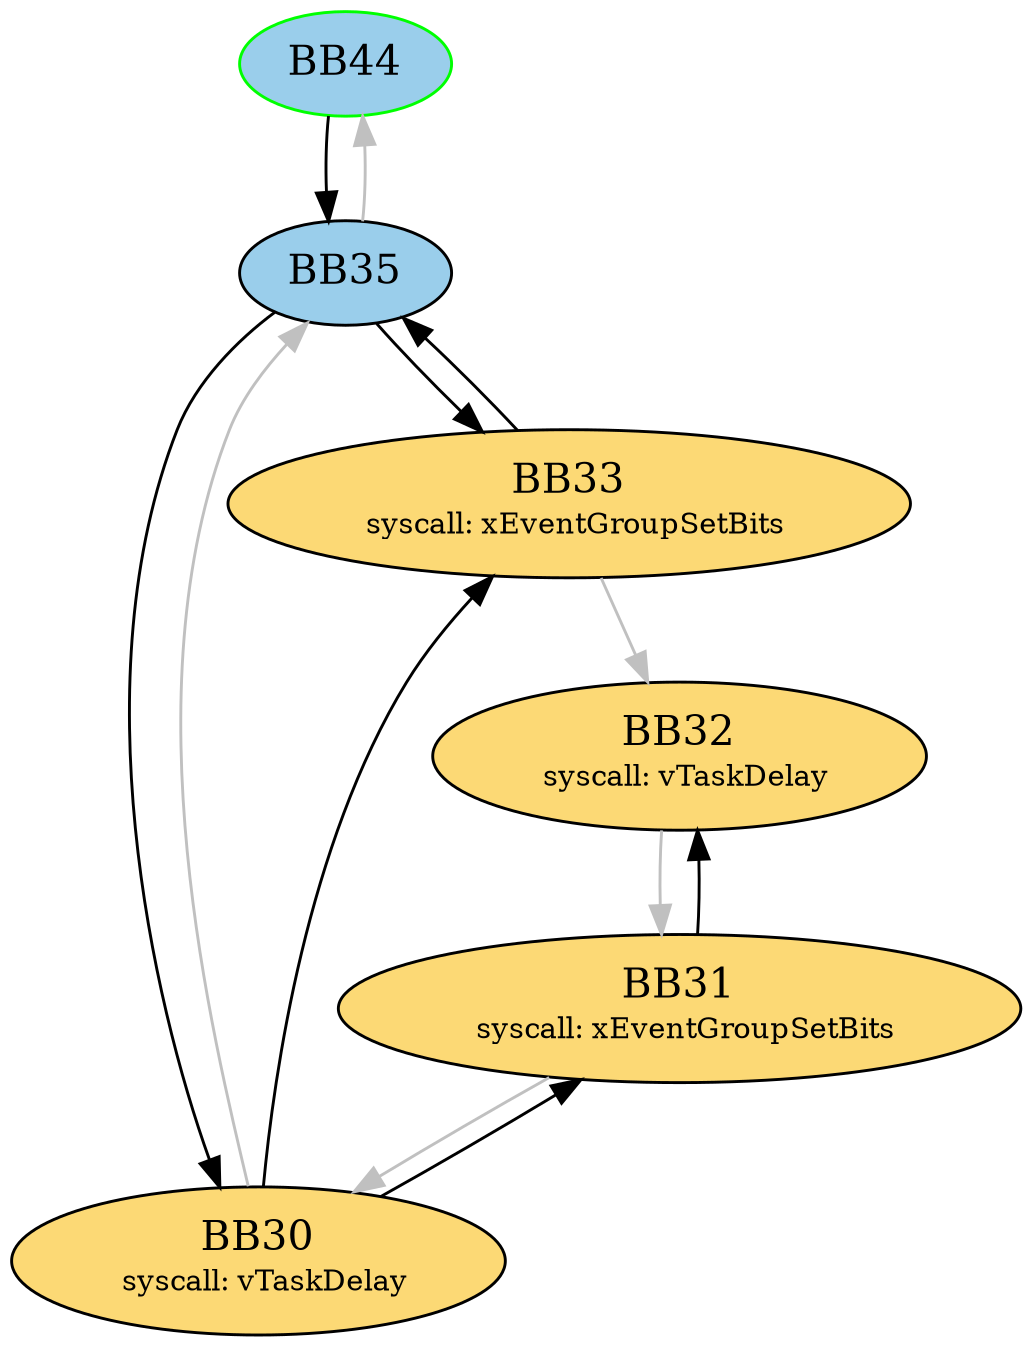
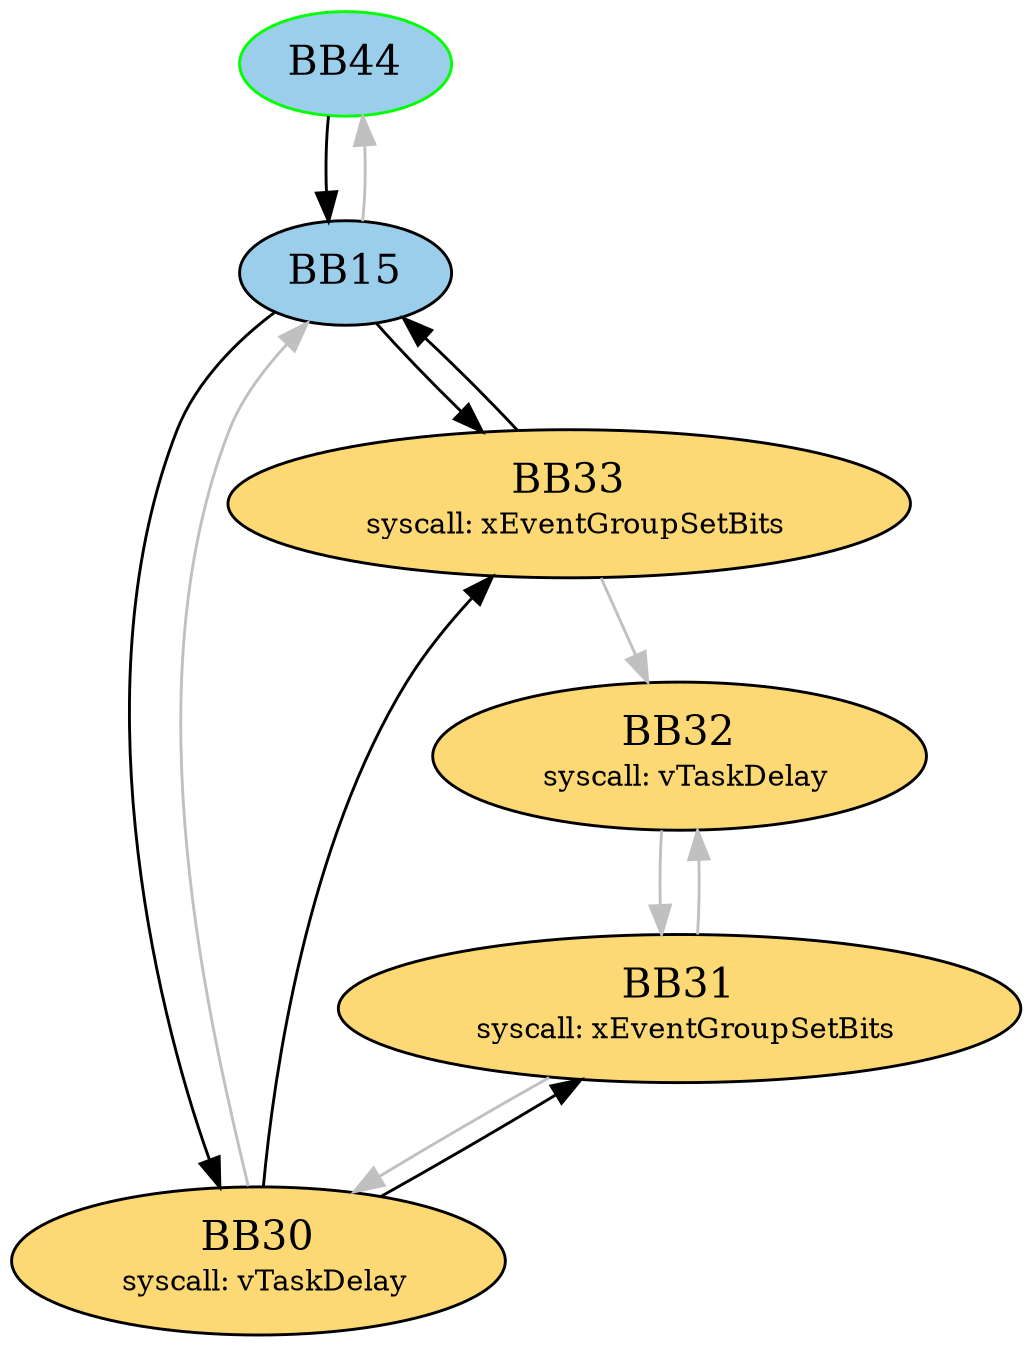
(346, 273) -> (346, 273)
(699, 897) -> (699, 897)
